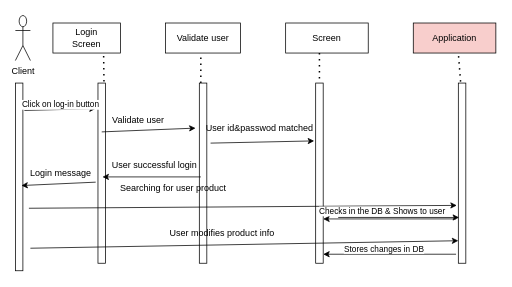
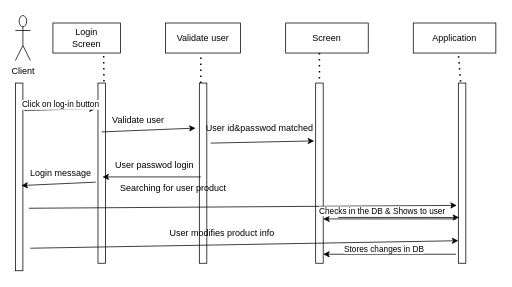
(454, 38) -> (454, 38)
(155, 165) -> (155, 165)
